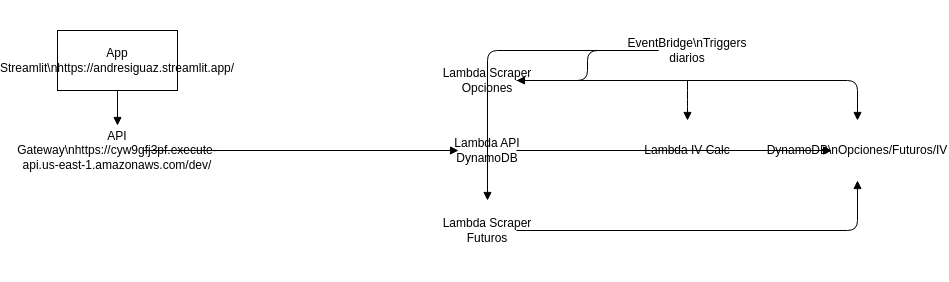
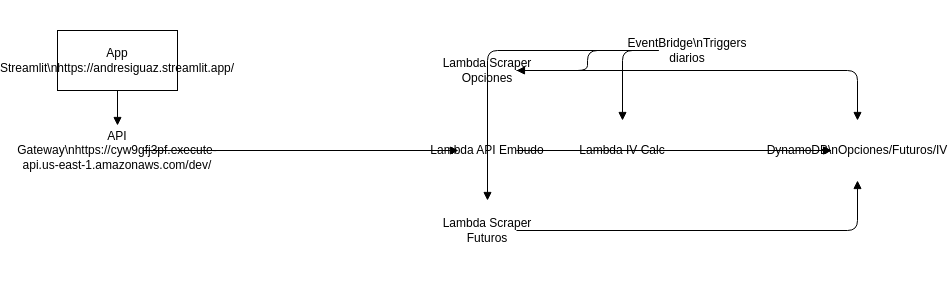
(488, 81) -> (488, 71)
(488, 151) -> (488, 151)
(688, 151) -> (623, 151)
